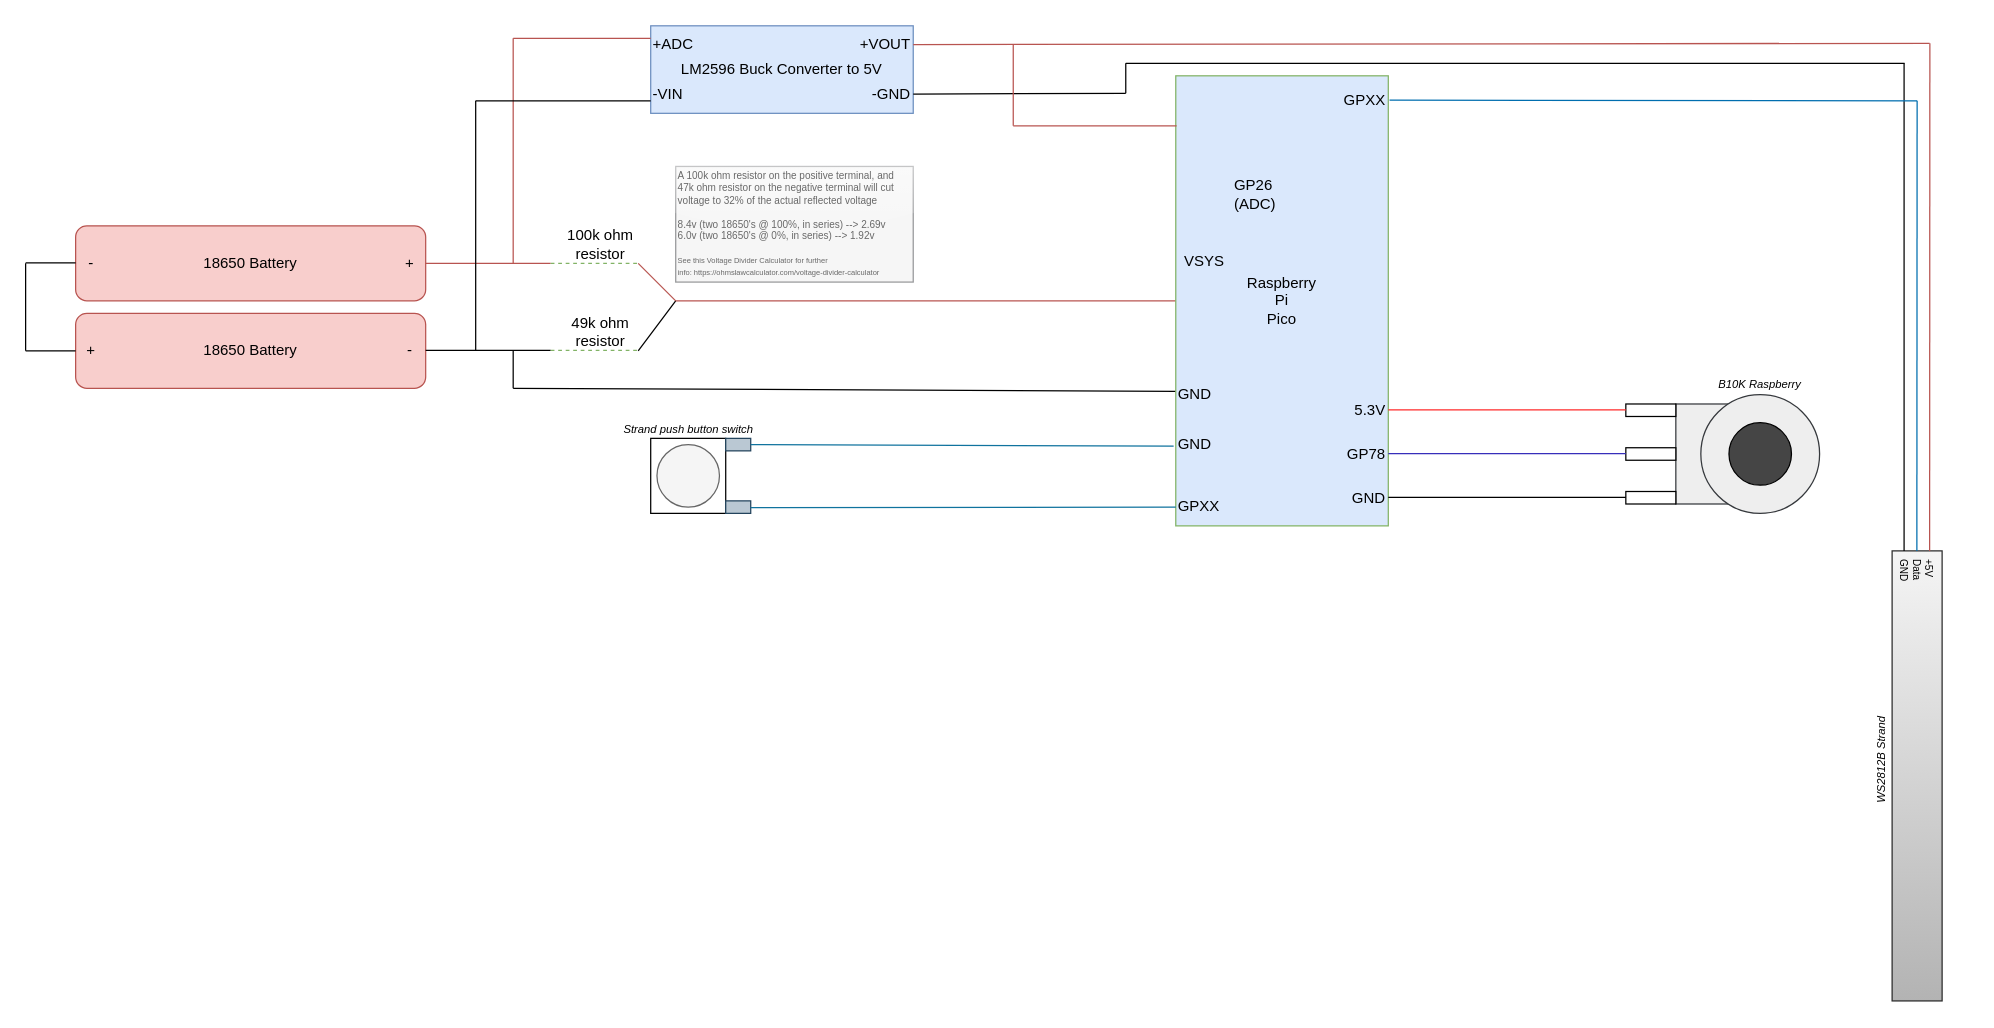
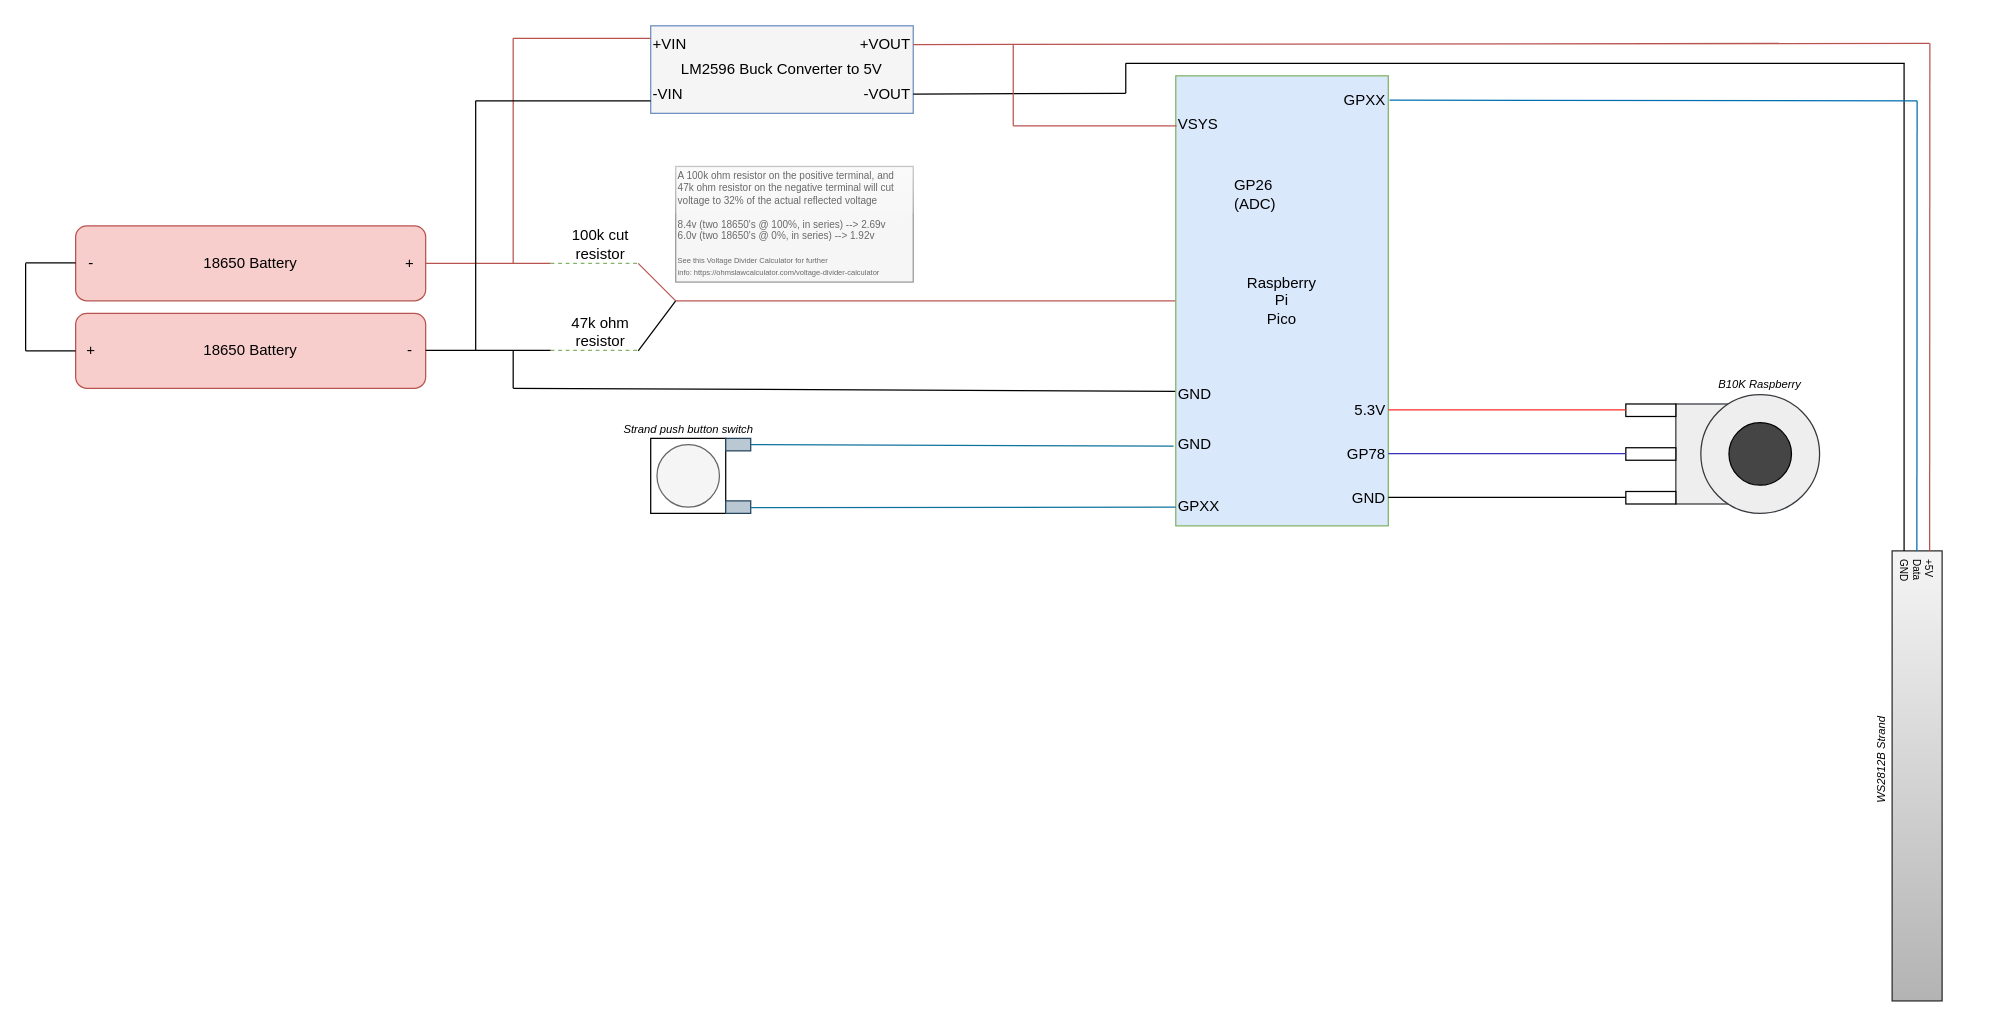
(670, 44) -> (670, 44)
(782, 69) -> (782, 69)
(894, 94) -> (890, 94)
(601, 244) -> (601, 244)
(1219, 262) -> (1213, 124)
(601, 332) -> (601, 332)
